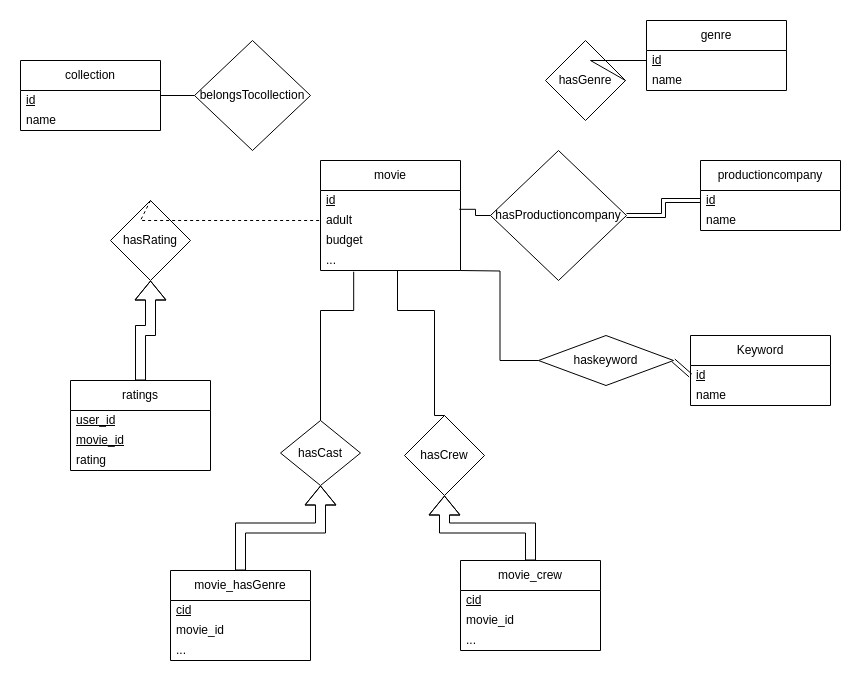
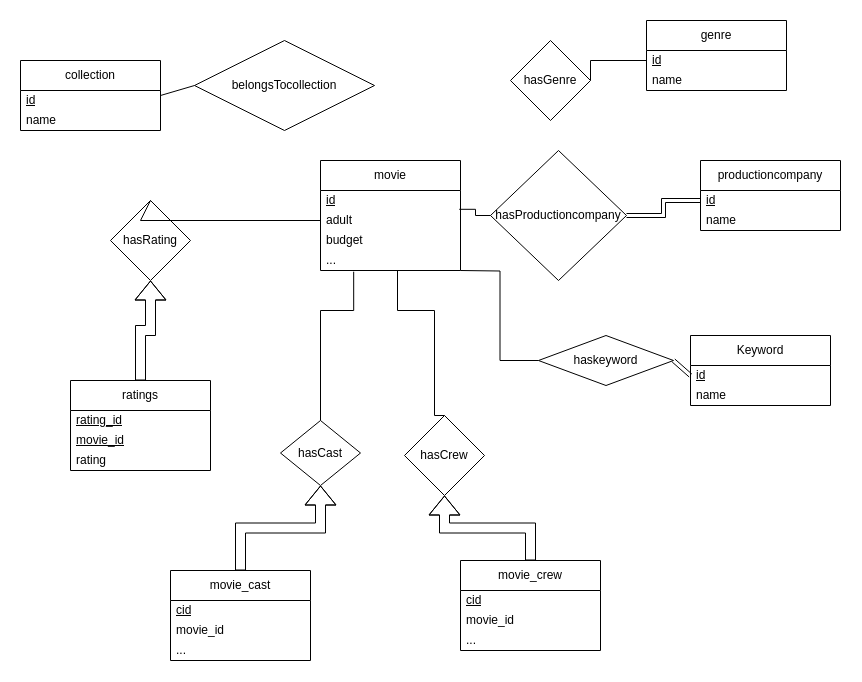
(586, 81) -> (551, 81)
(253, 96) -> (285, 86)
(220, 221) -> (220, 221)
(98, 421) -> (104, 421)
(241, 586) -> (241, 586)
